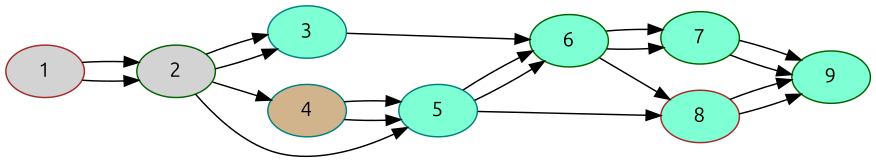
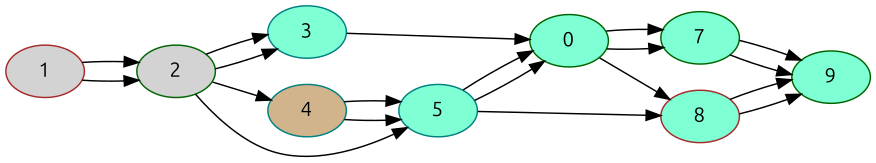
(569, 41) -> (569, 41)
